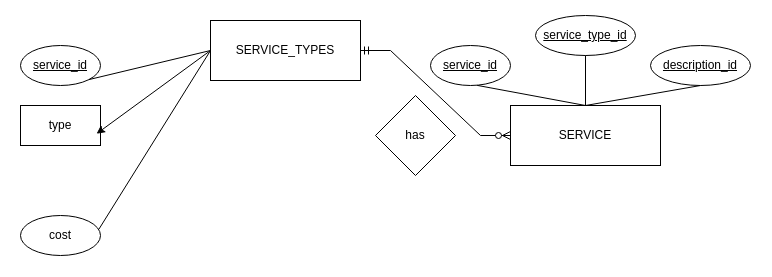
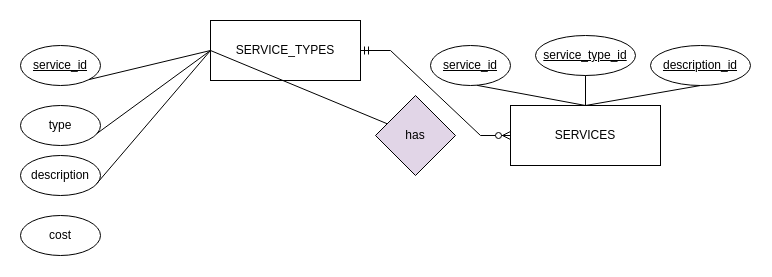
(586, 36) -> (586, 56)
none -> (148, 124)
(61, 126) -> (61, 126)
(103, 129) -> (101, 131)
(416, 136) -> (416, 136)
(586, 136) -> (586, 136)
(153, 143) -> (299, 87)
none -> (61, 176)
